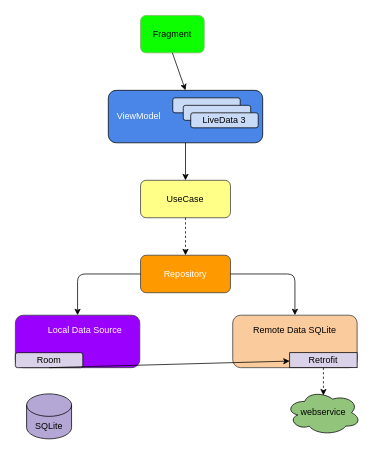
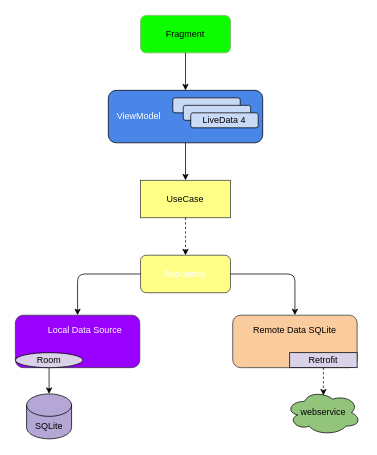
(173, 34) -> (186, 34)
(225, 120) -> (225, 120)
(186, 199) -> (186, 199)
(186, 274) -> (186, 274)
(49, 360) -> (49, 360)
(86, 367) -> (49, 387)
